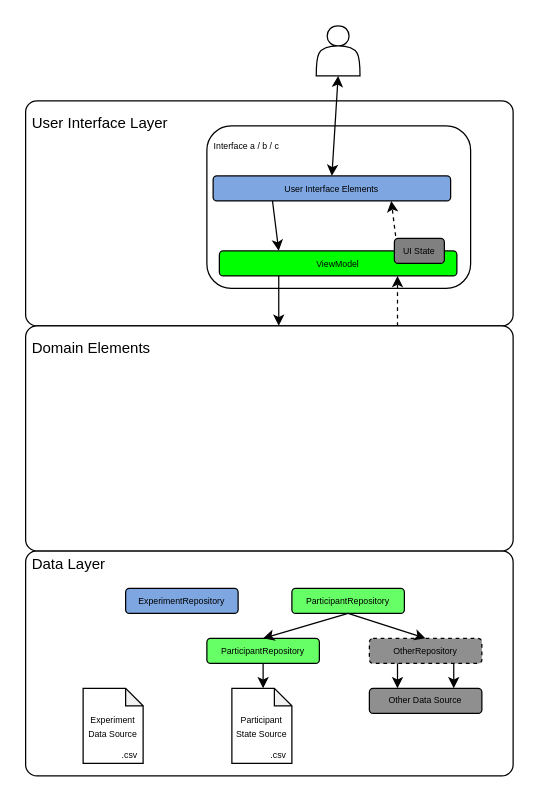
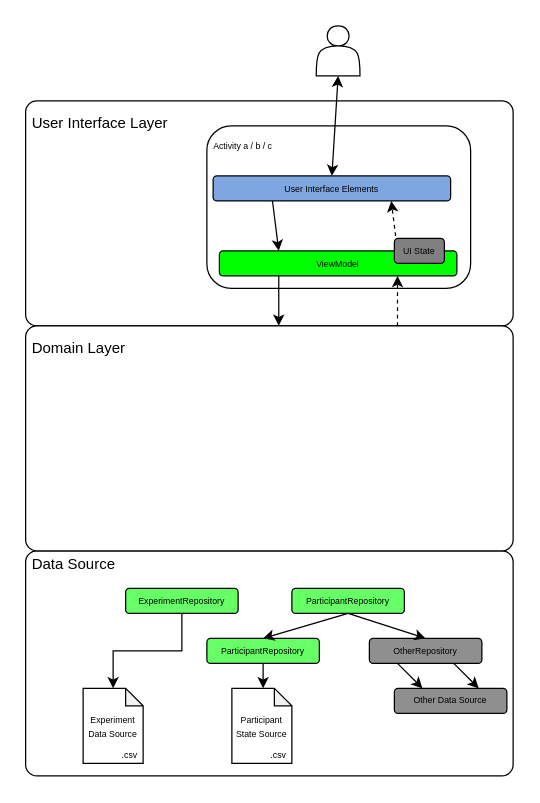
(279, 207) -> (271, 207)
(85, 438) -> (75, 438)
(182, 601) -> (182, 601)
none -> (152, 651)
(426, 651) -> (426, 651)
(68, 663) -> (72, 663)
(426, 701) -> (451, 701)
